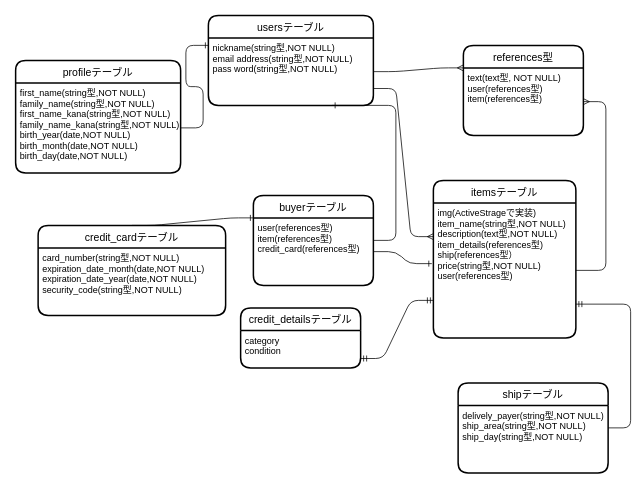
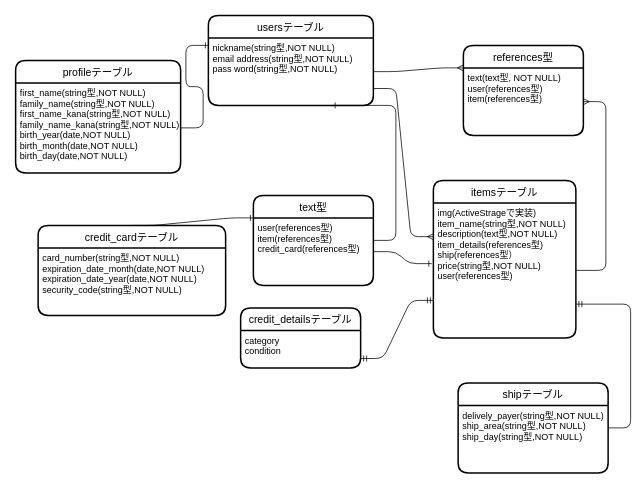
(313, 207) -> (313, 207)
